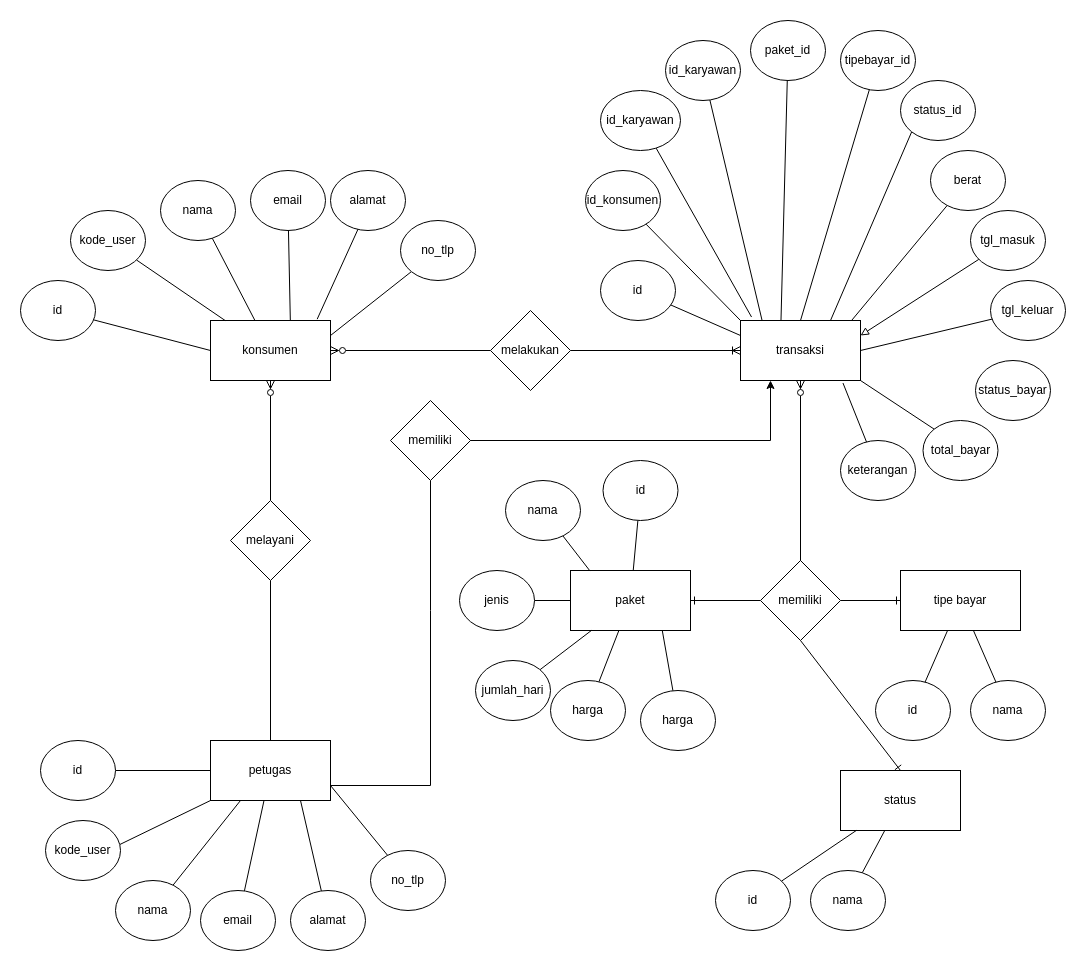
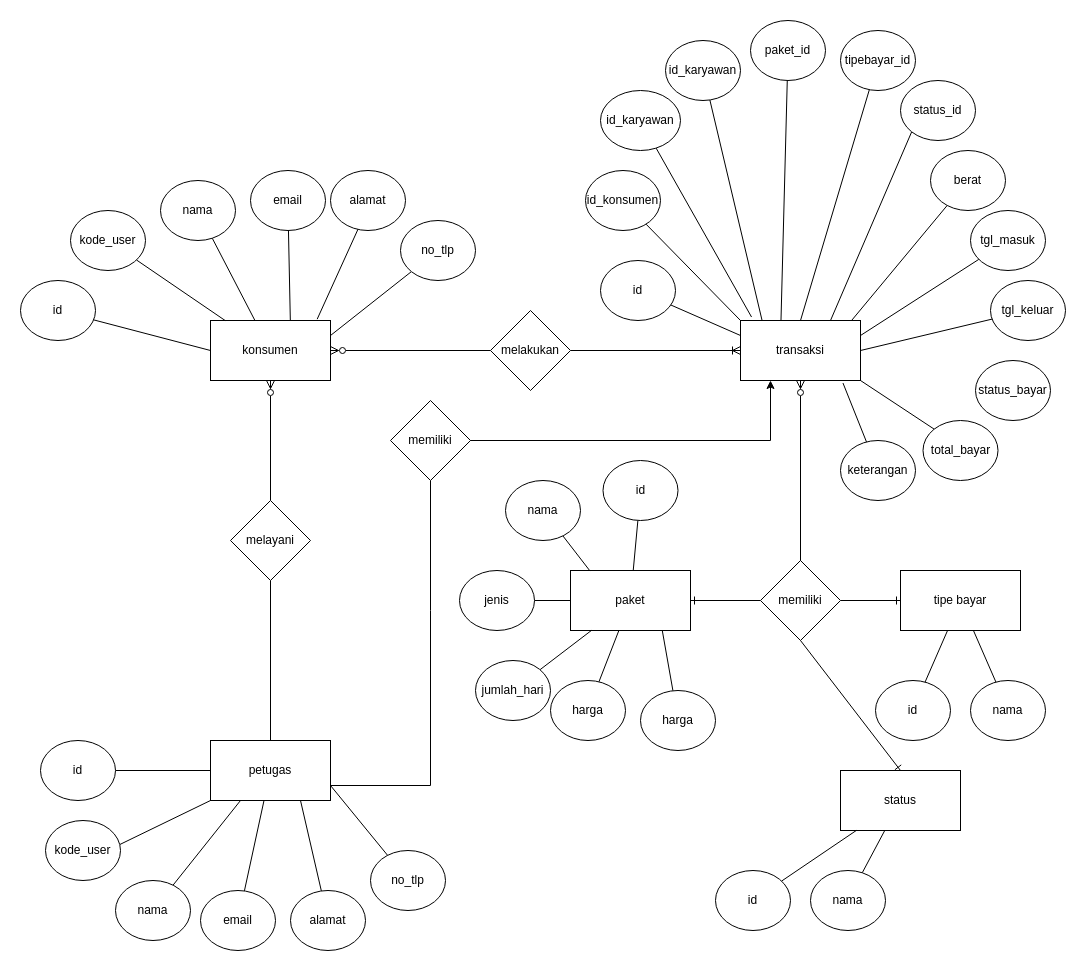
(868, 331) -> (866, 332)
